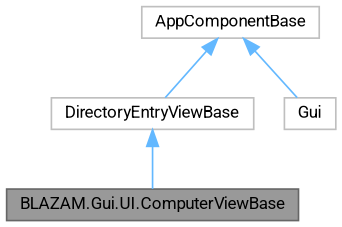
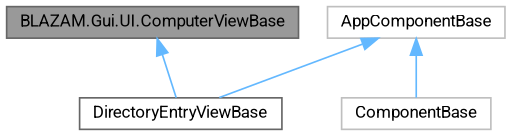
(153, 114) -> (181, 114)
(310, 114) -> (416, 114)
(153, 168) -> (169, 76)
